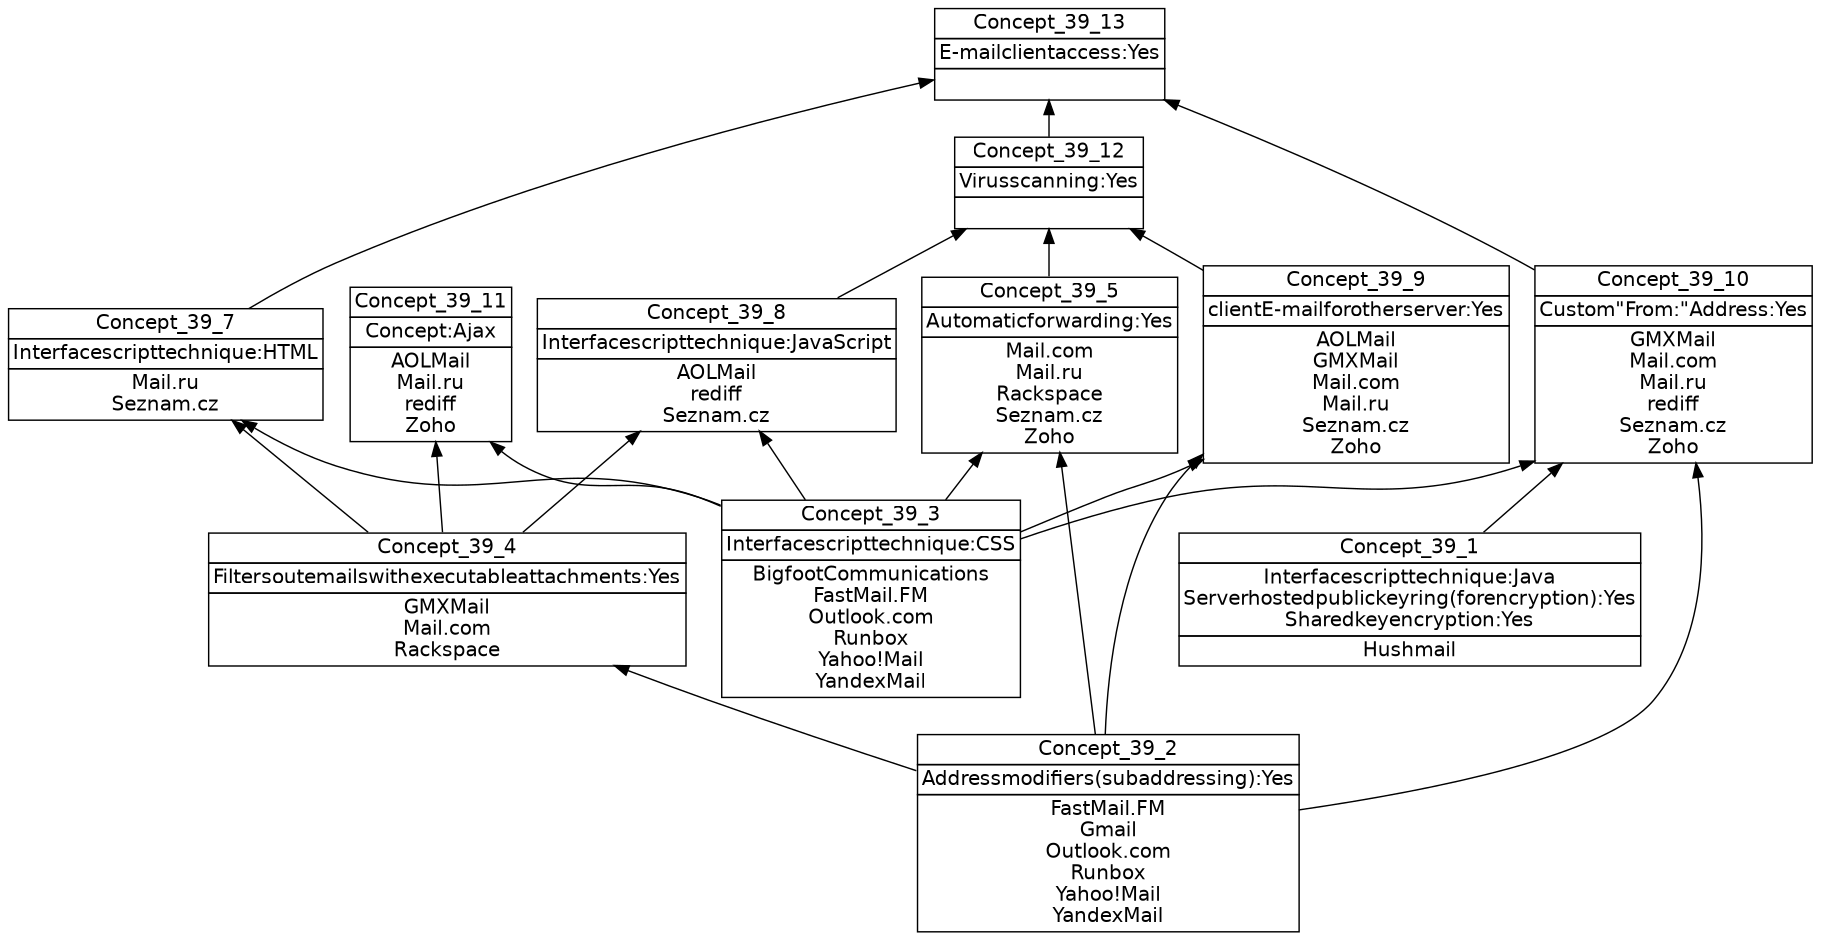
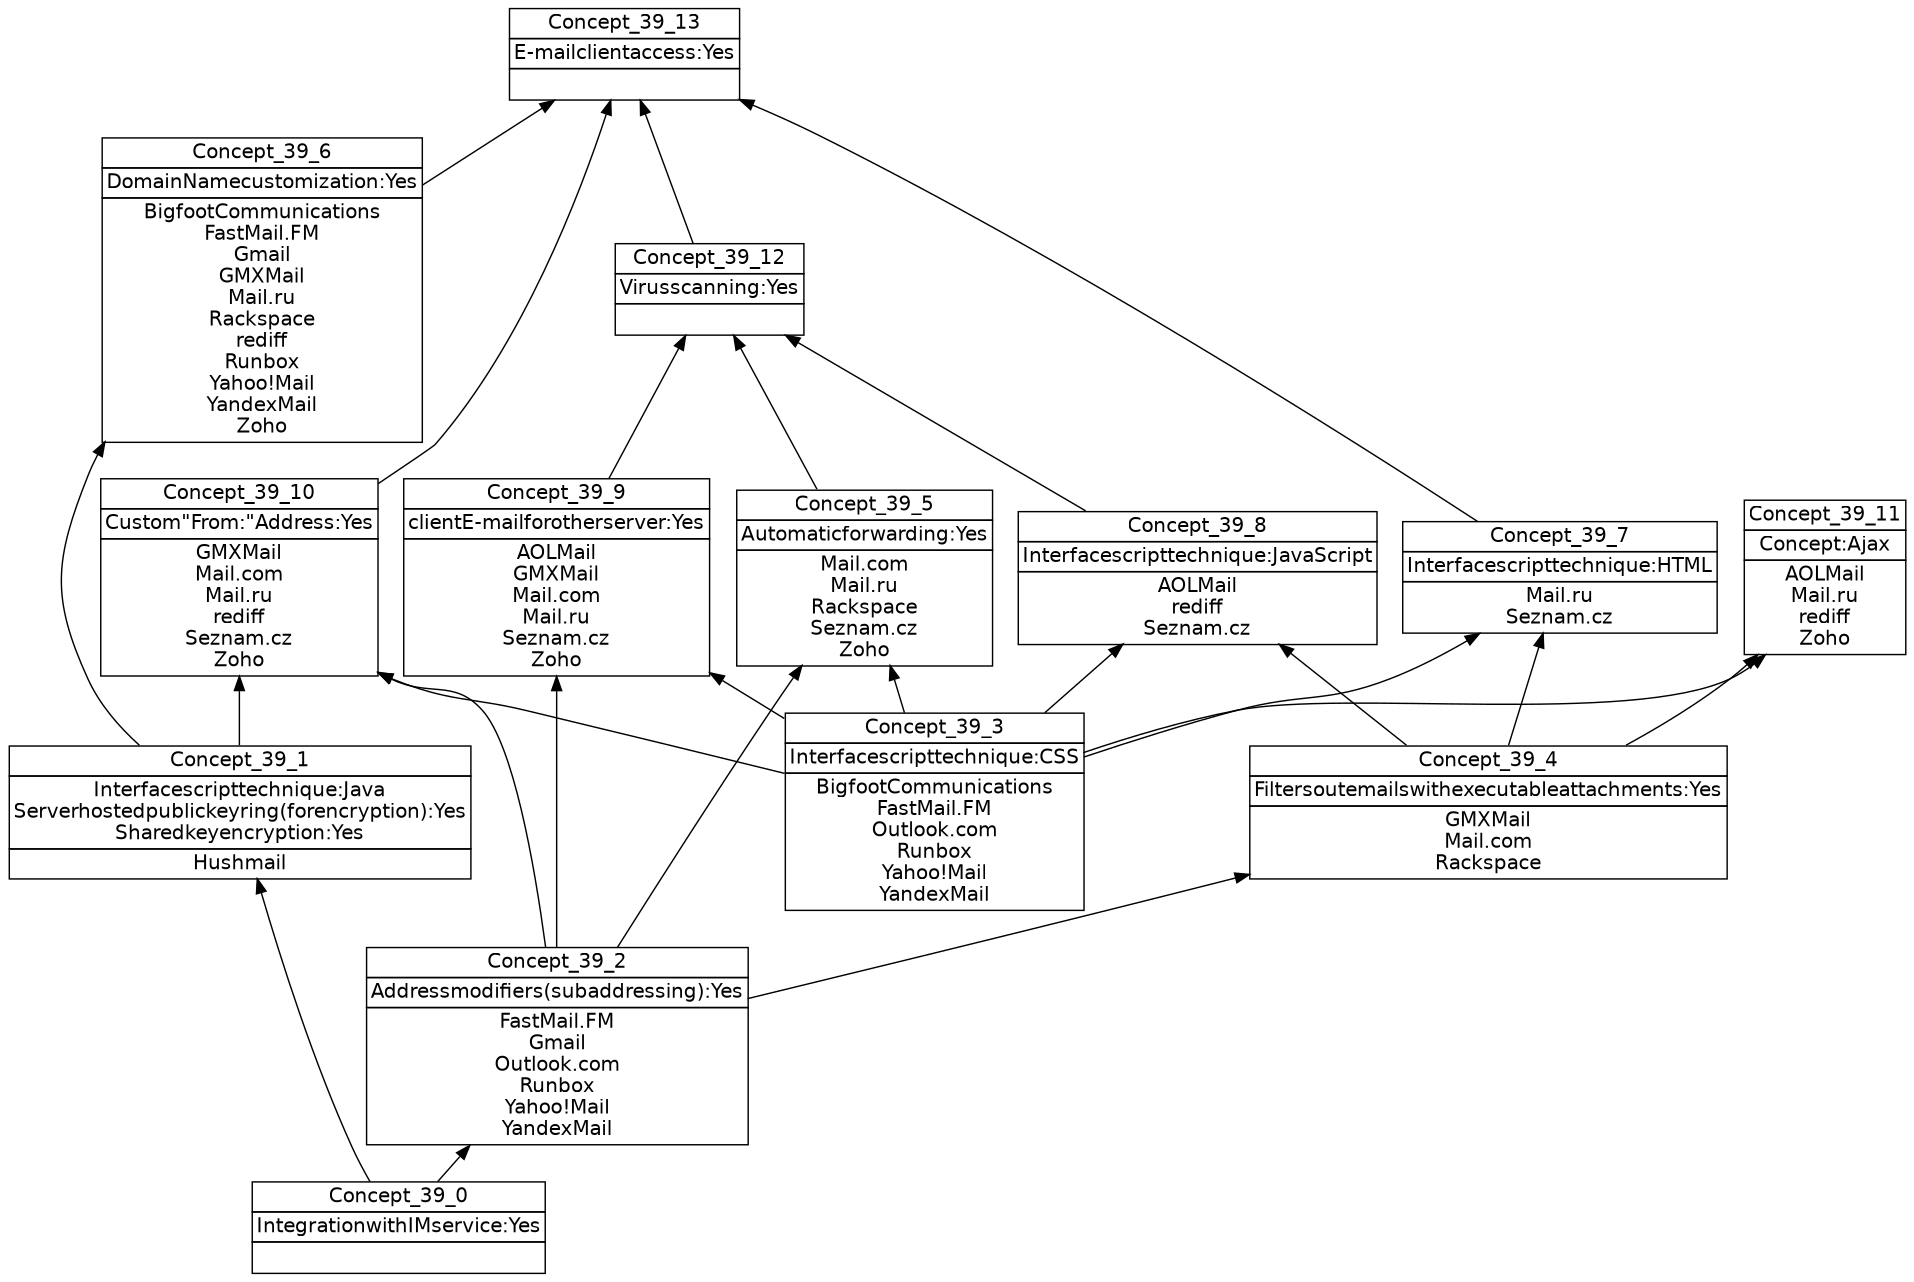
none -> (262, 289)
none -> (398, 1228)
